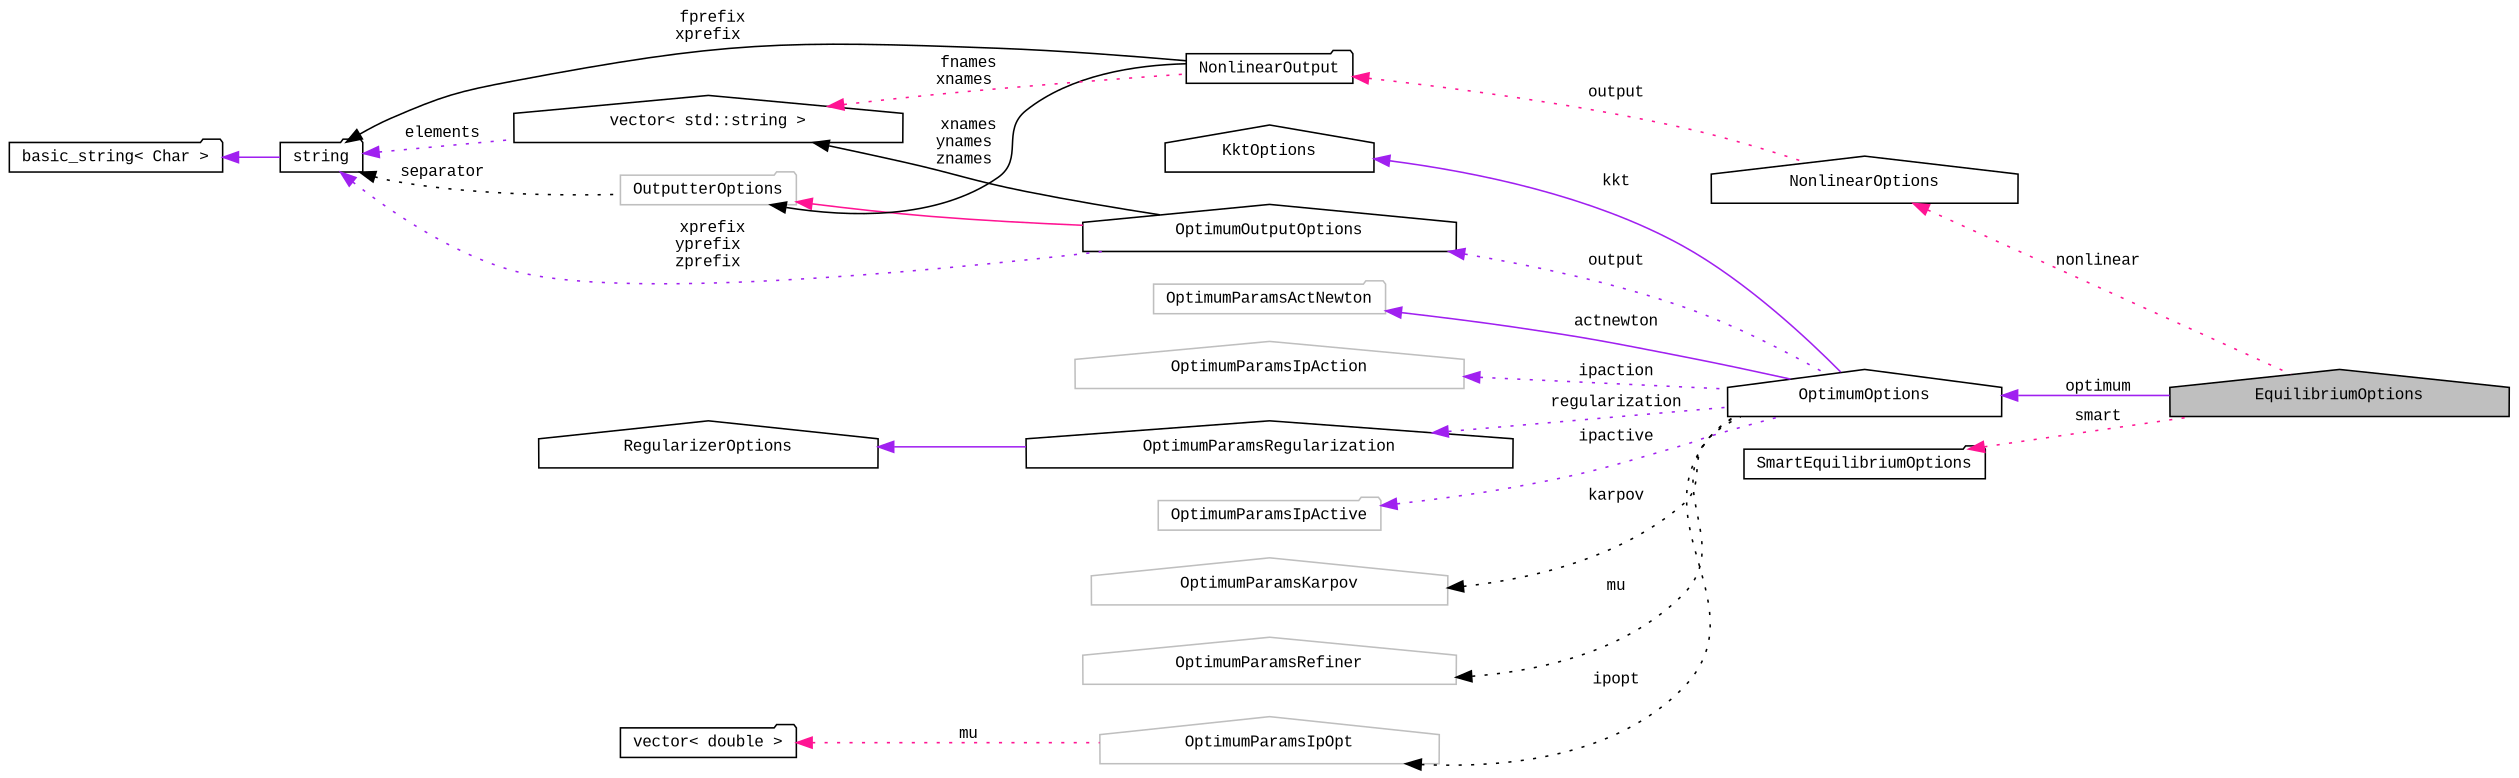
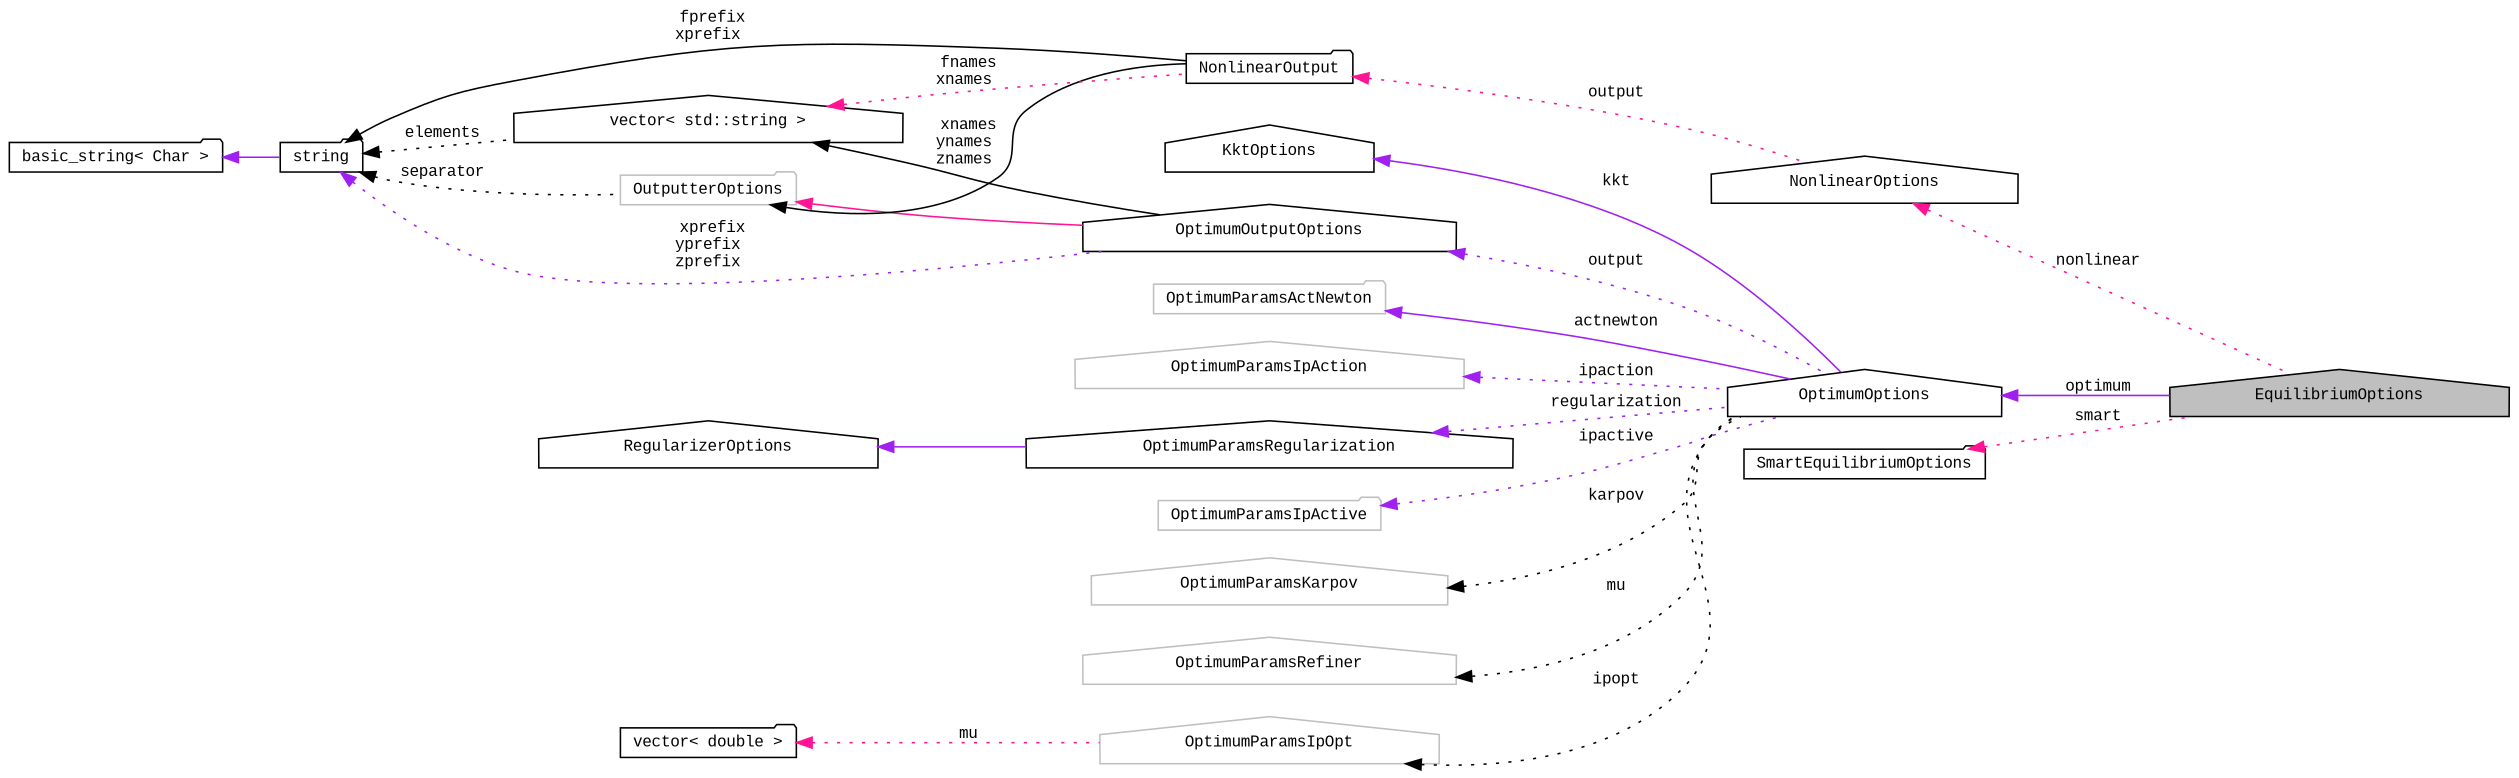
(446, 146) -> (446, 146)
